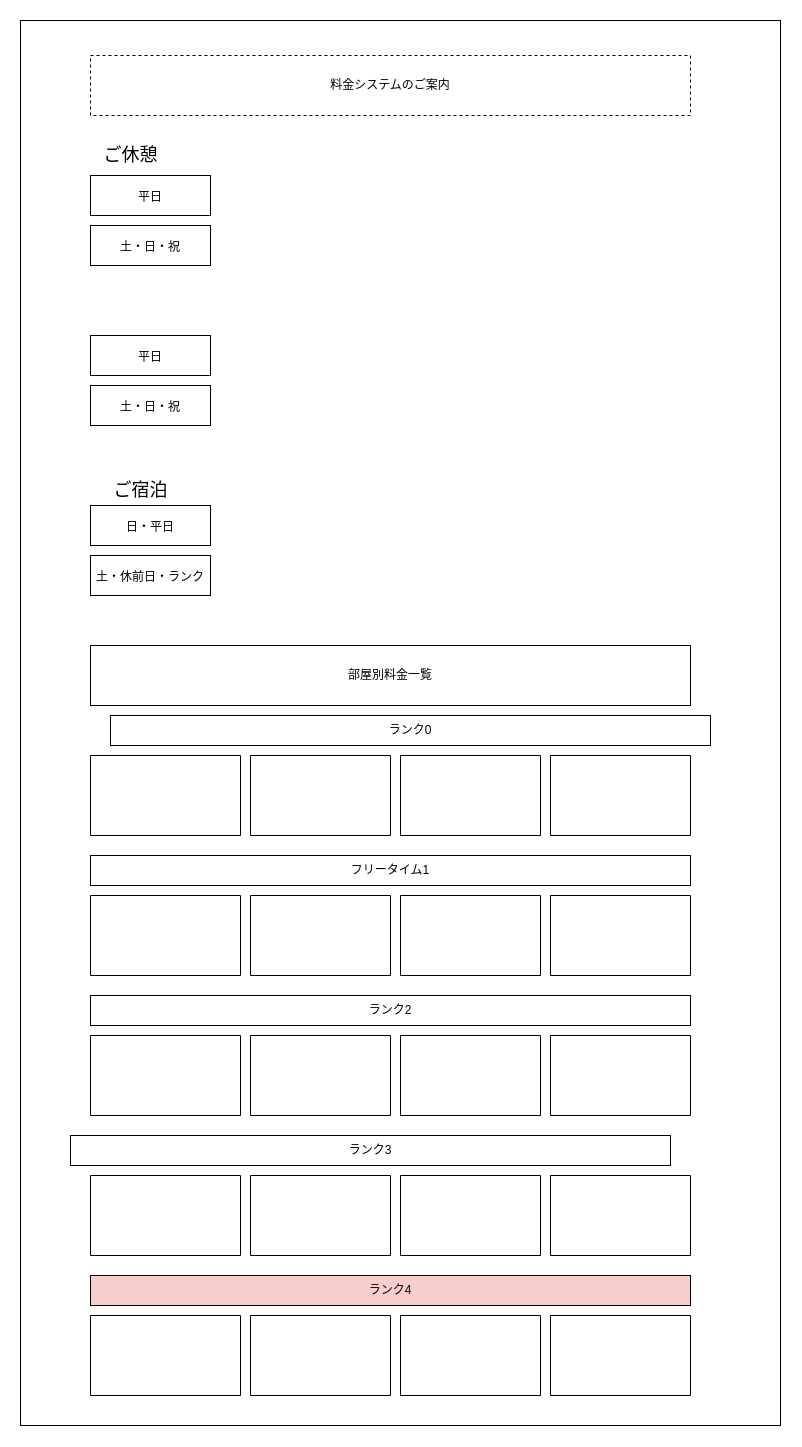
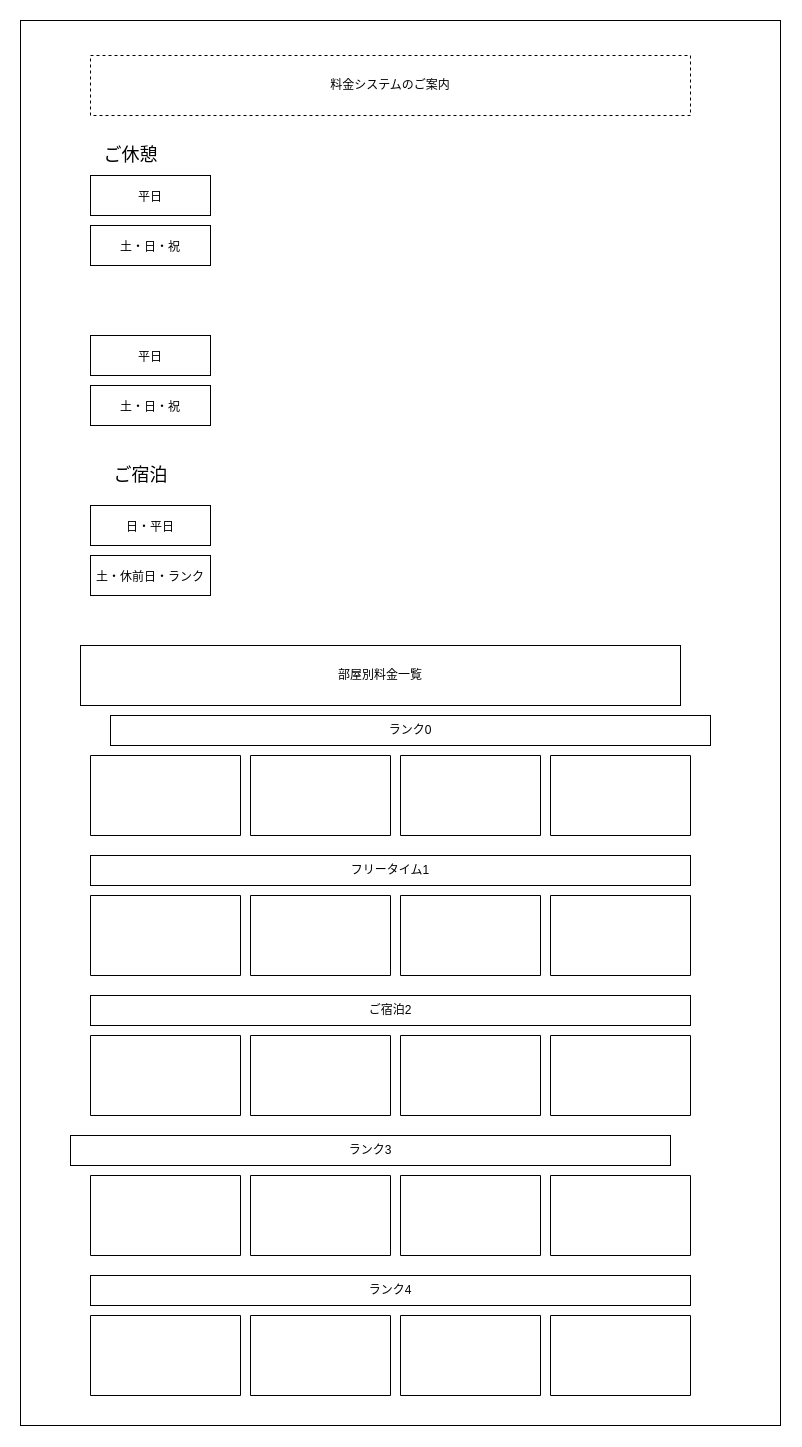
(141, 491) -> (141, 476)
(391, 676) -> (381, 676)
(391, 1011) -> (391, 1011)
(391, 1291) -> (391, 1291)
